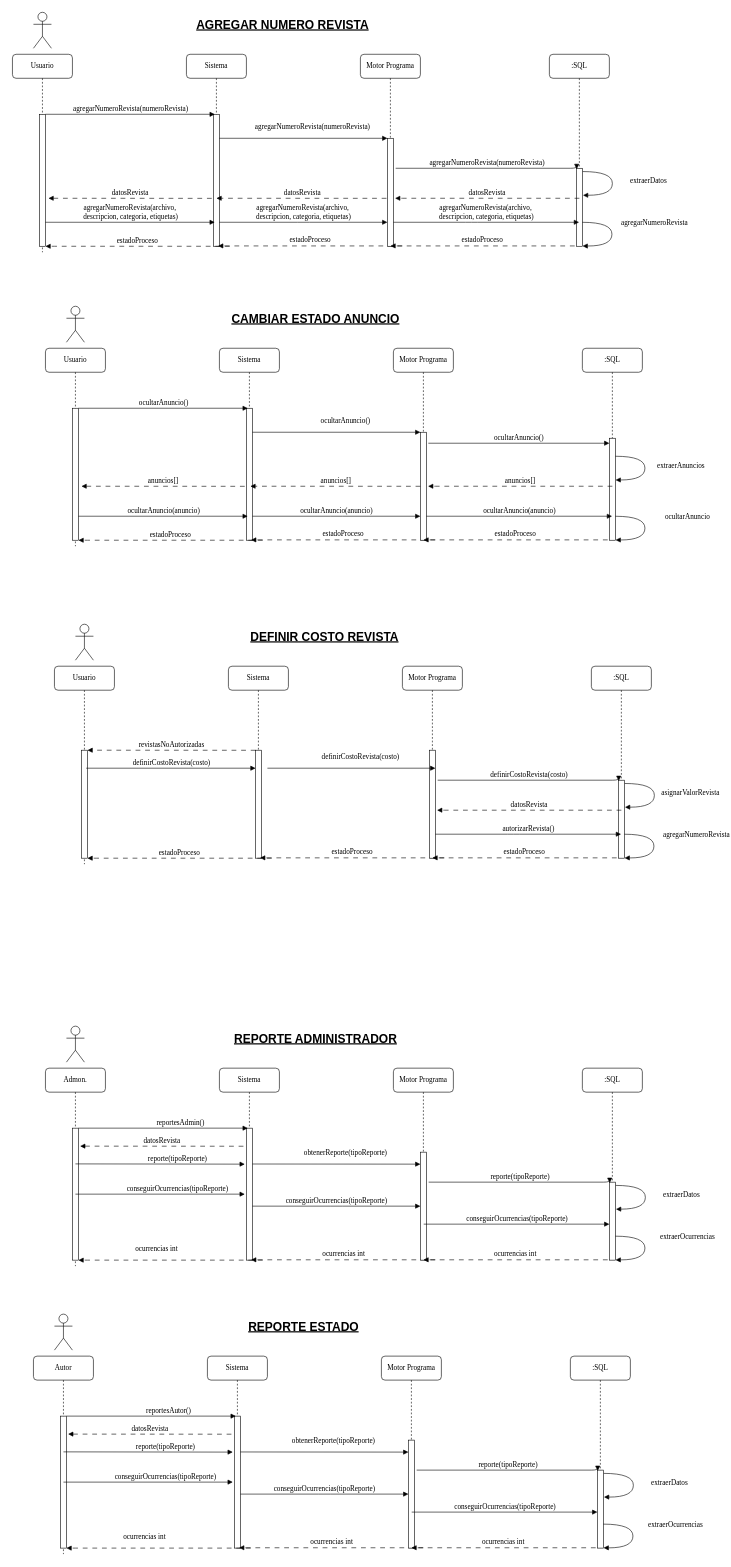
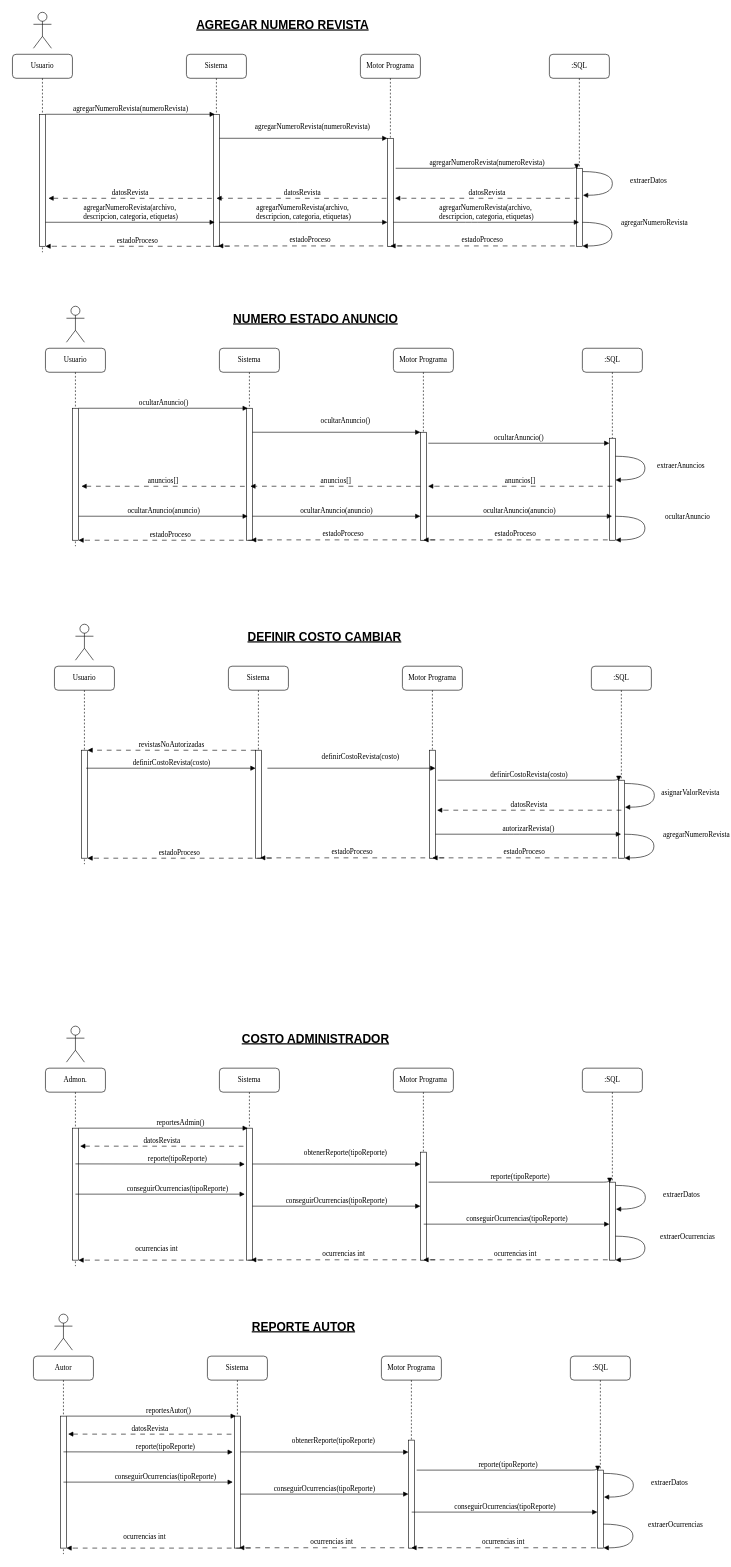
(316, 318) -> (316, 318)
(325, 636) -> (325, 636)
(316, 1038) -> (316, 1038)
(304, 1326) -> (304, 1326)
